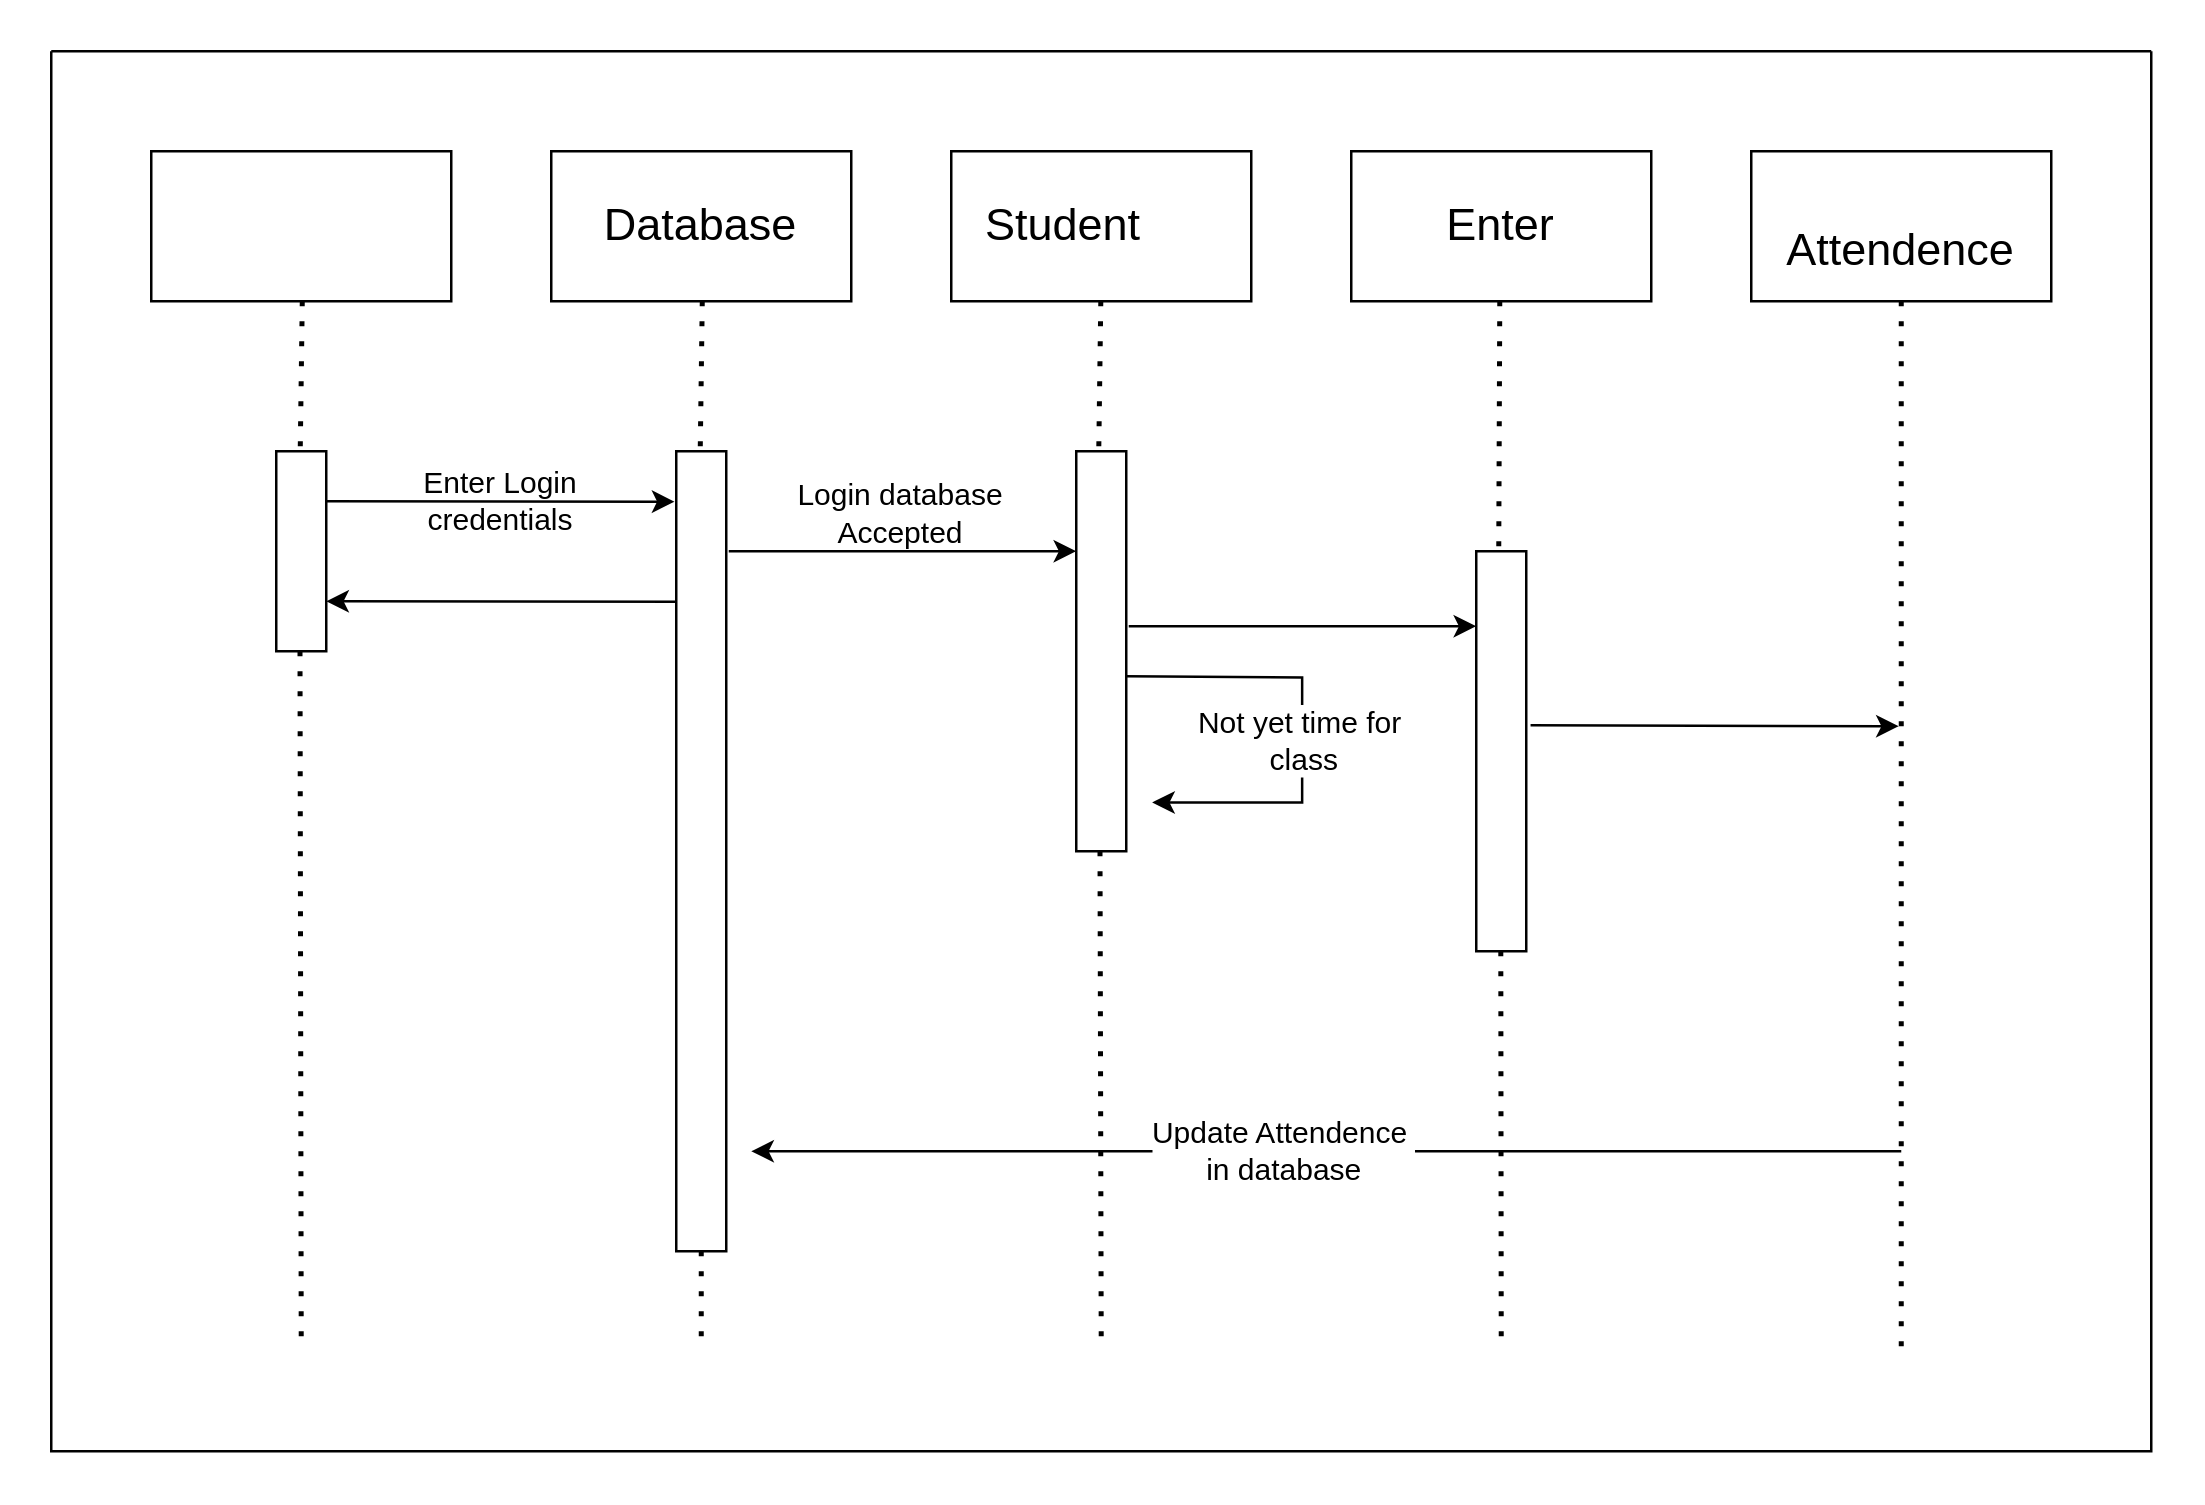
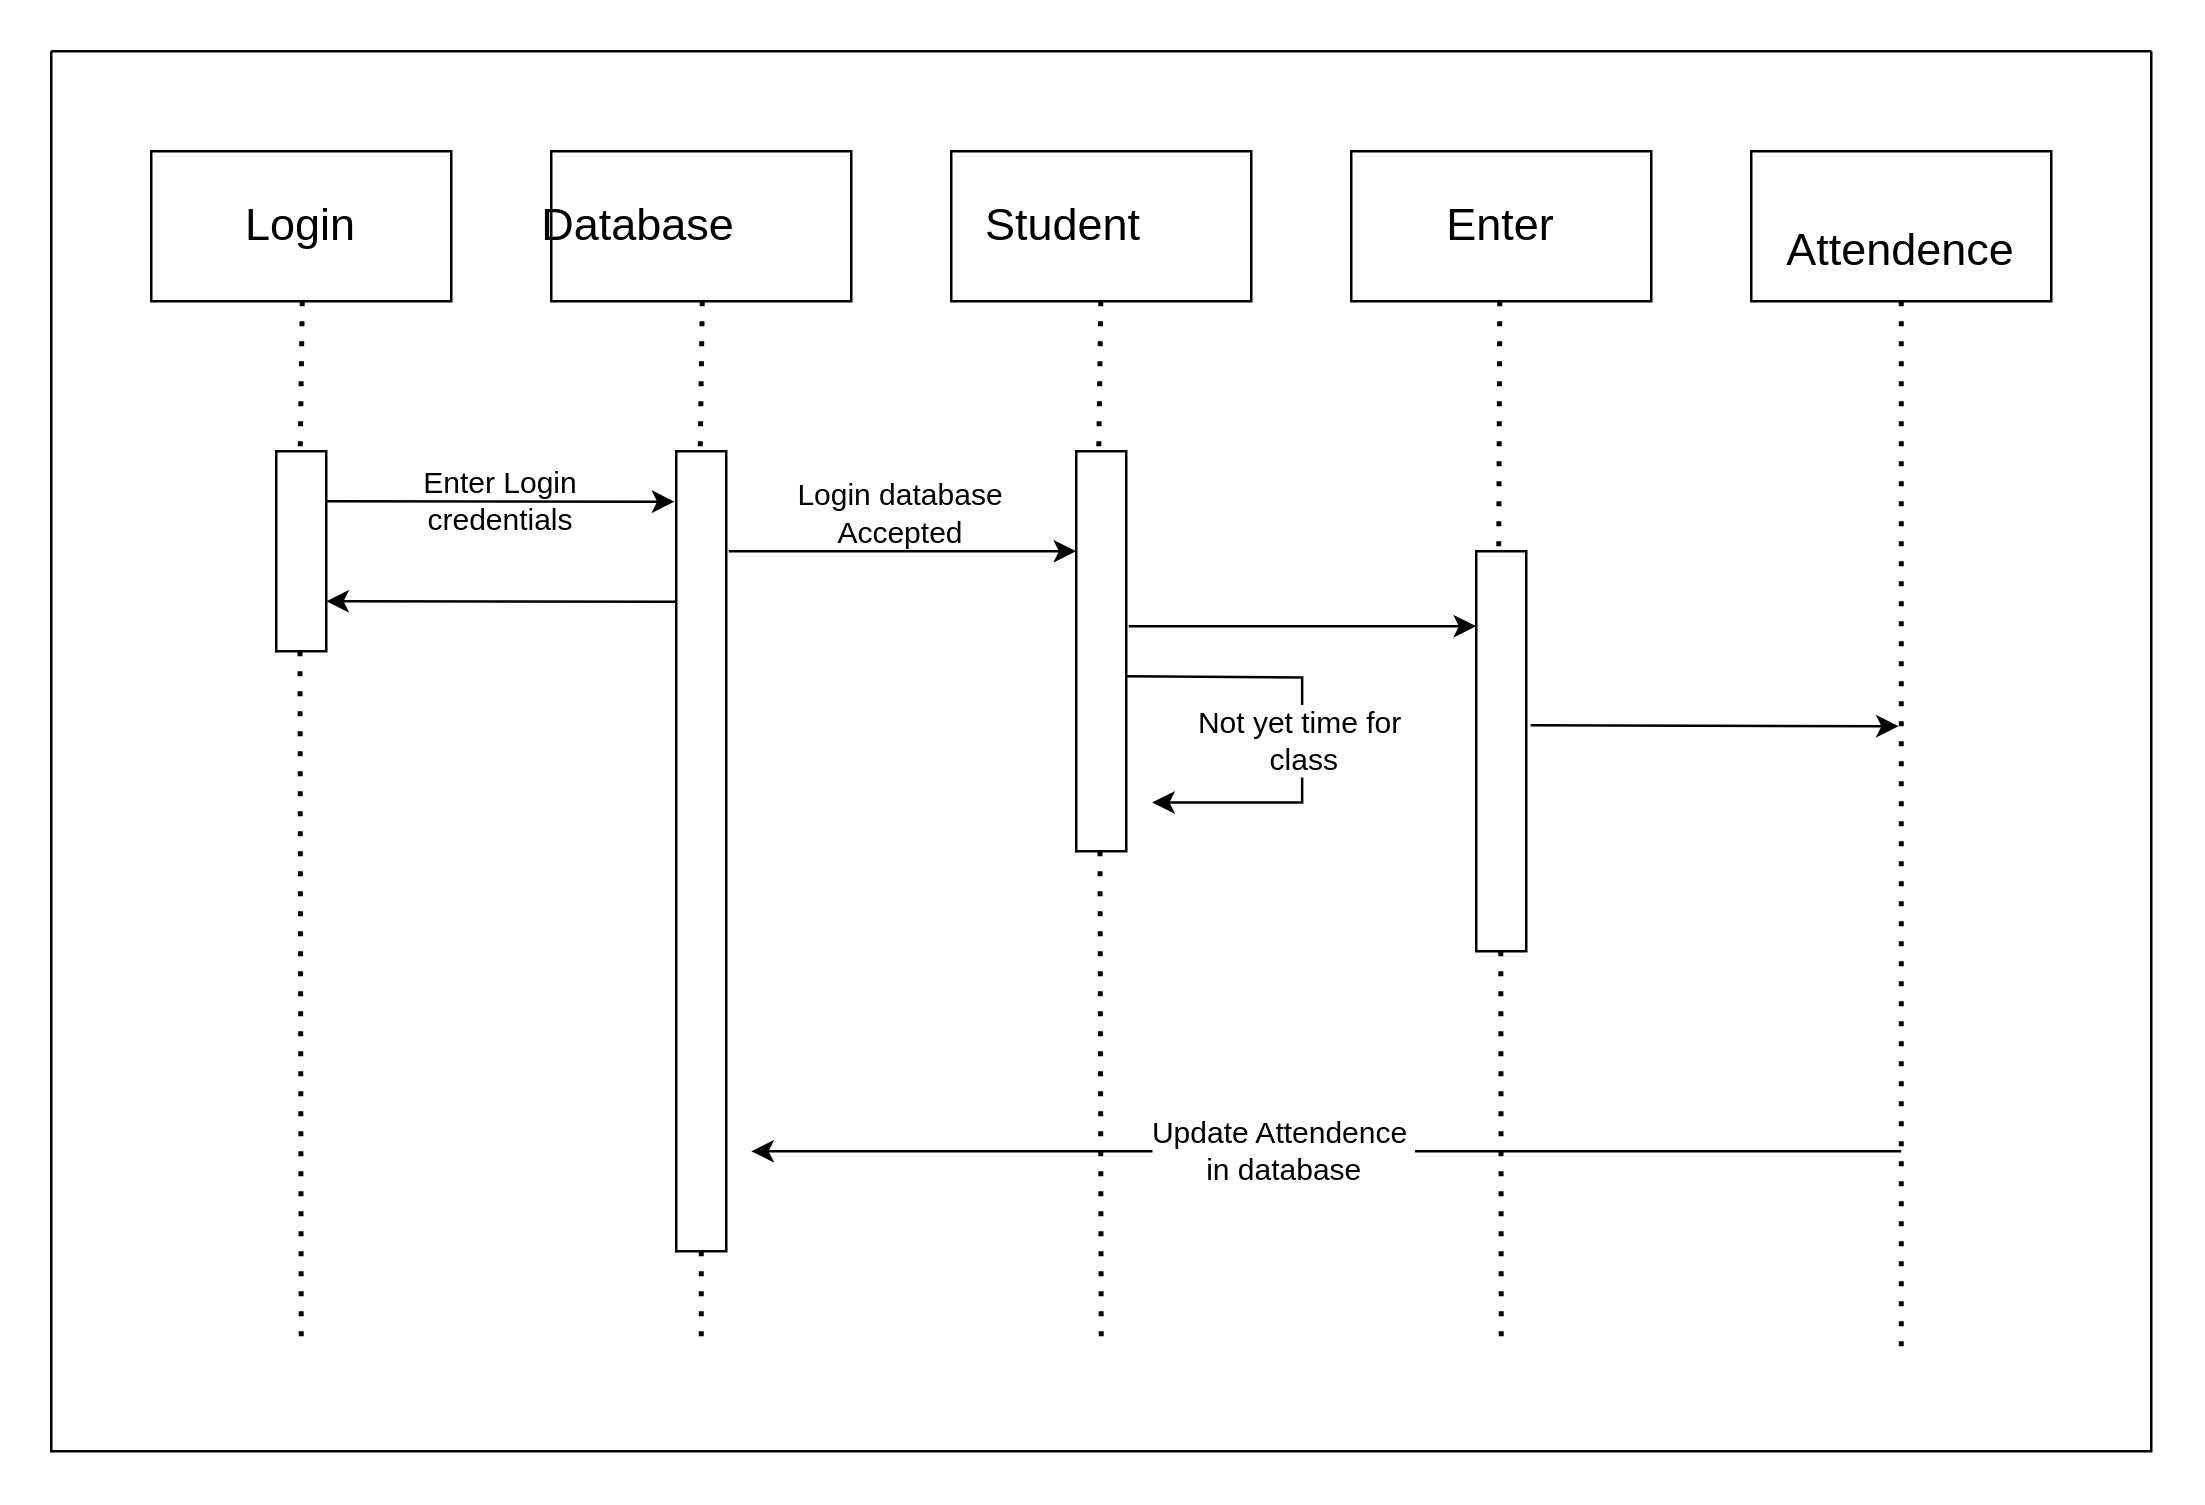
none -> (301, 226)
(701, 226) -> (639, 226)
